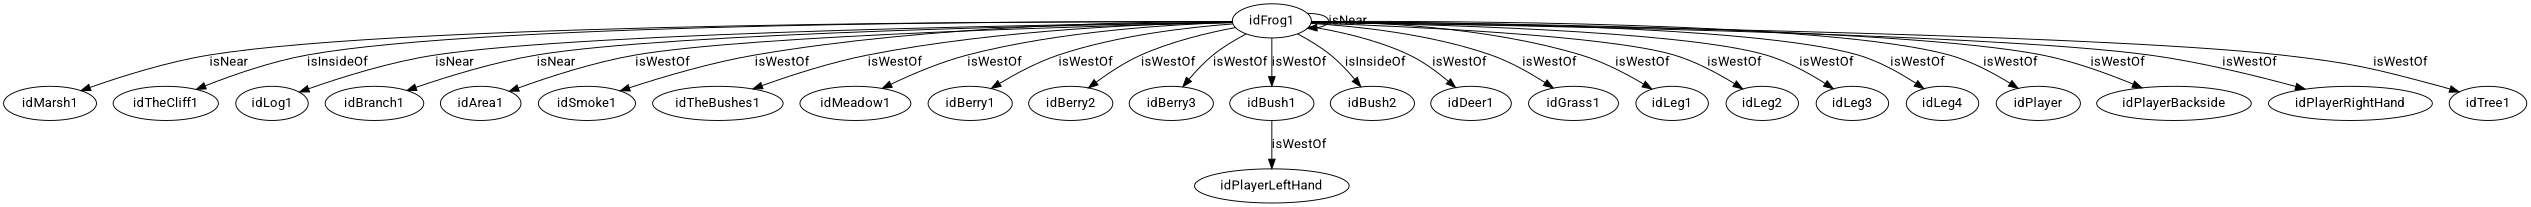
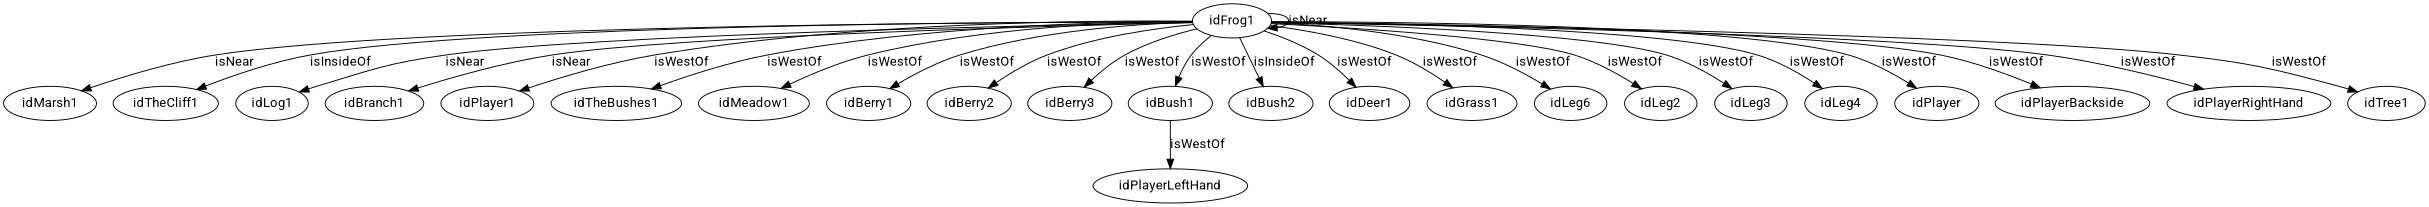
(481, 103) -> (487, 103)
(587, 103) -> none
(1672, 103) -> (1571, 103)
